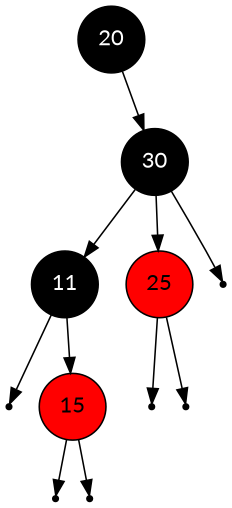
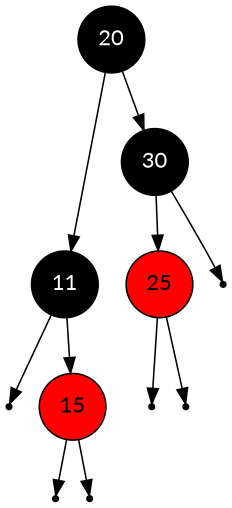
(115, 217) -> (90, 154)
